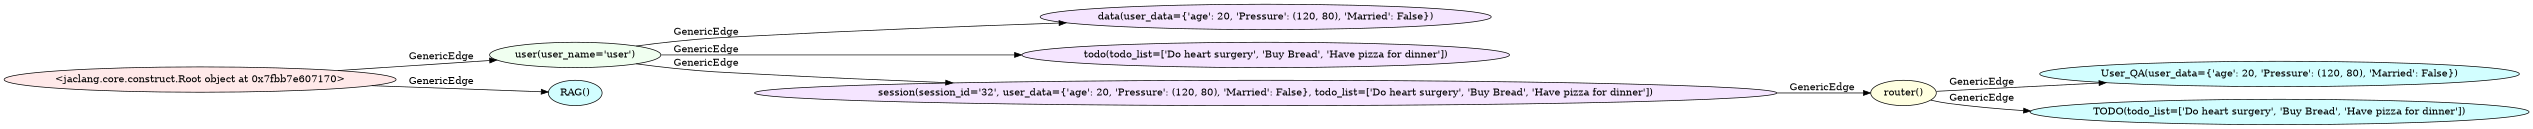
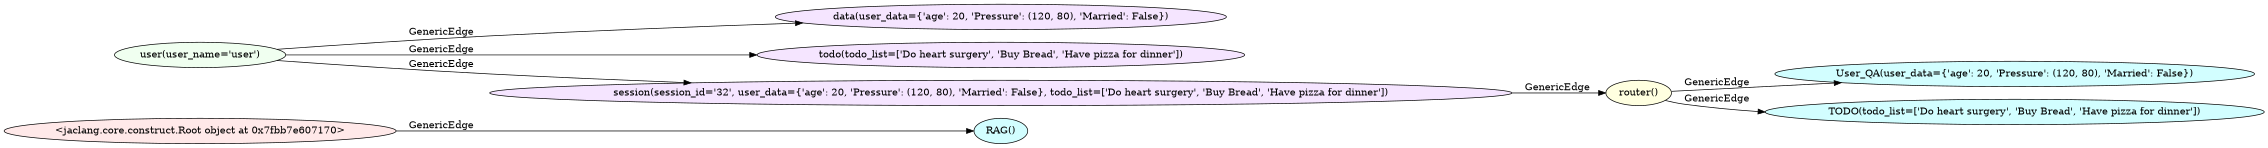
(414, 66) -> none
